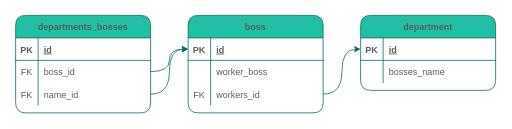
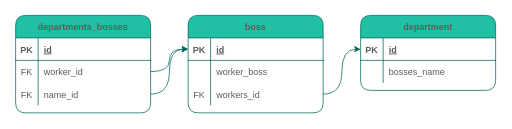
(60, 72) -> (65, 72)
